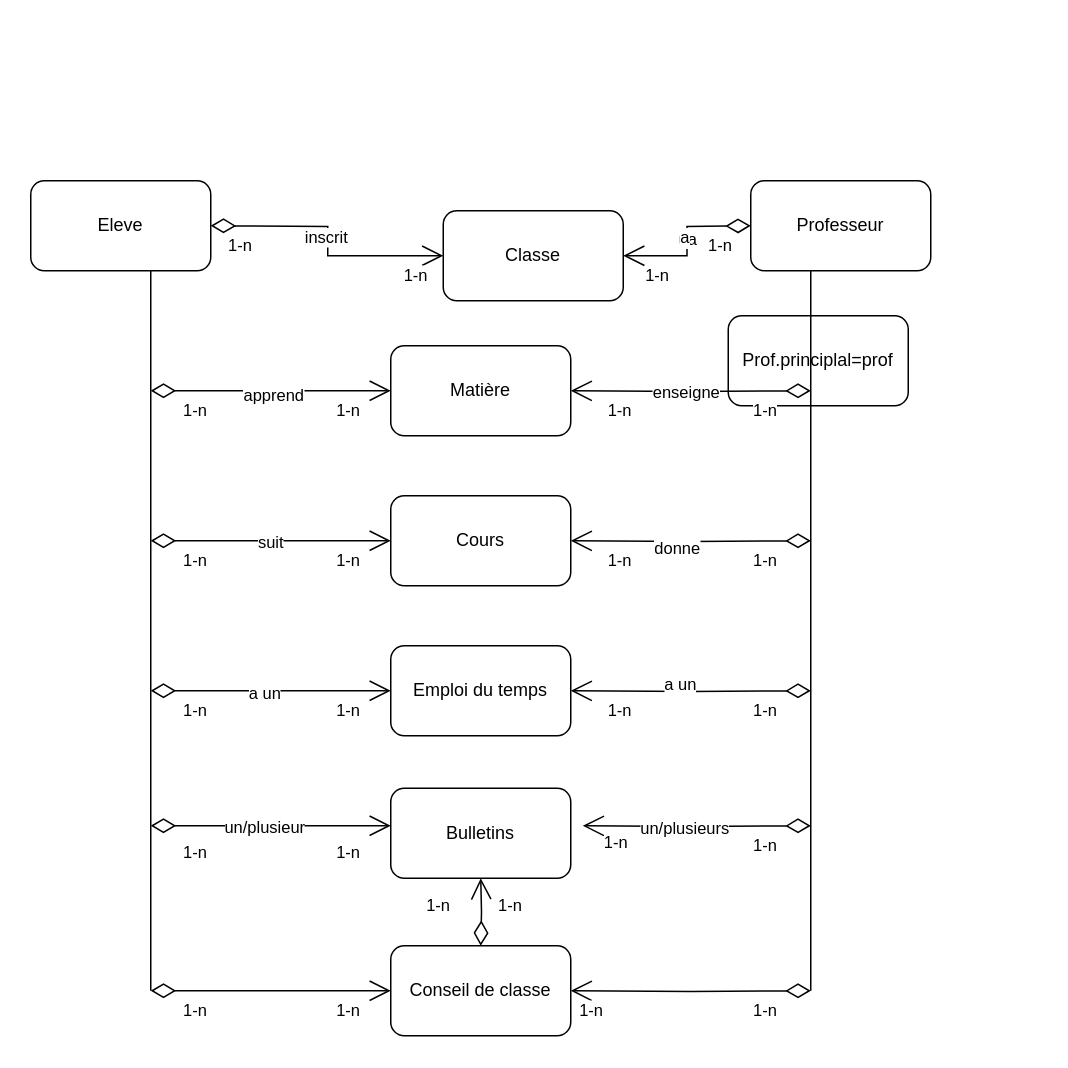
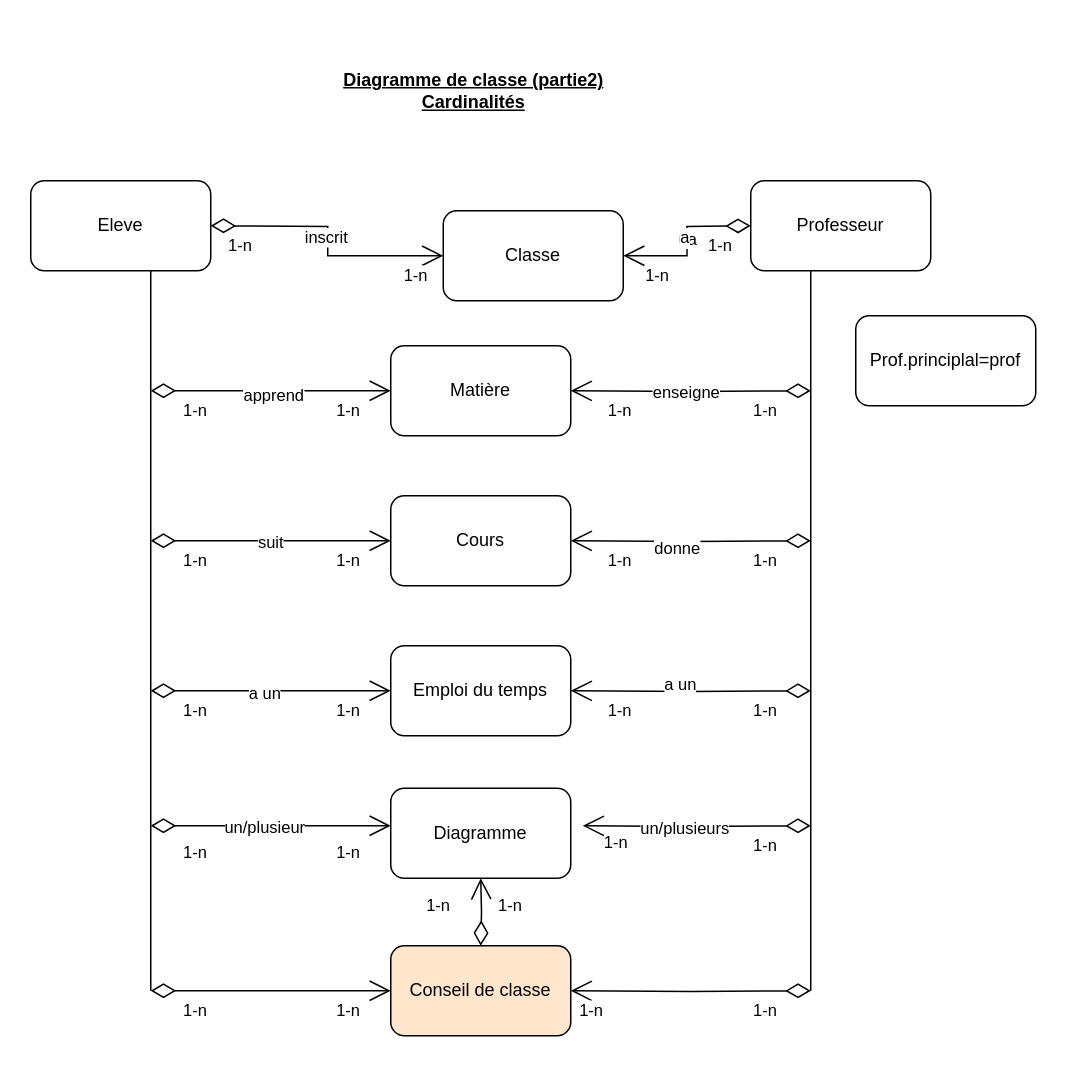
none -> (473, 91)
(818, 361) -> (946, 361)
(481, 833) -> (481, 833)
(481, 991) -> (481, 991)
